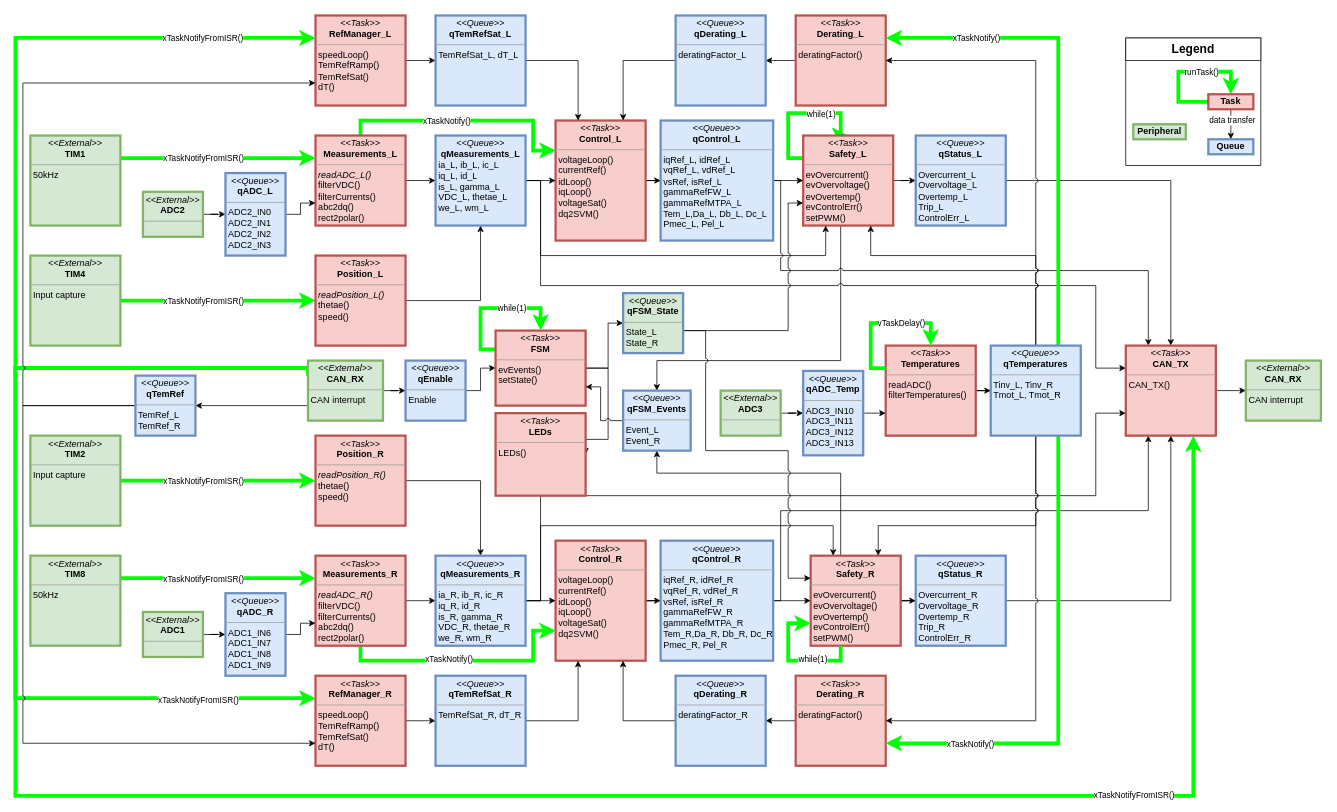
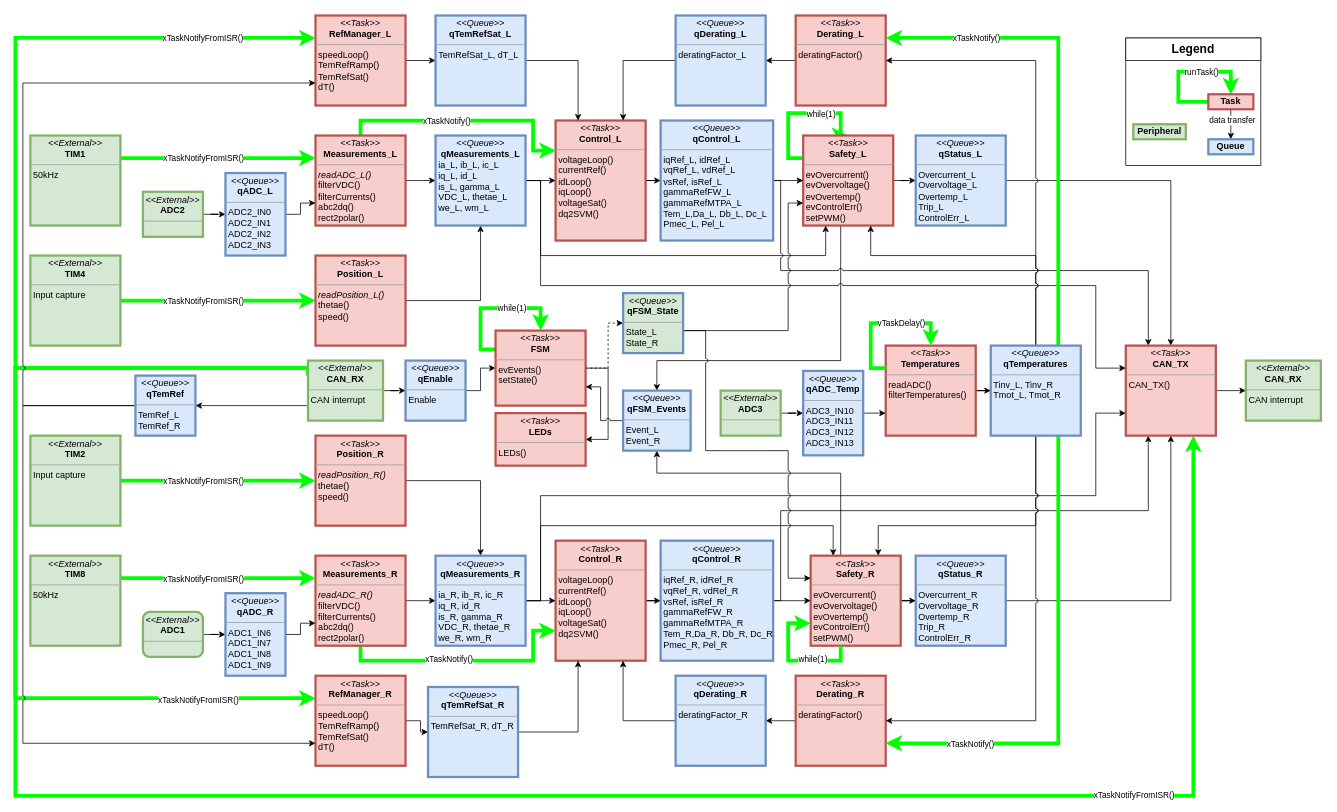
(608, 340) -> (608, 340)
(540, 454) -> (540, 439)
(173, 634) -> (173, 634)
(480, 720) -> (473, 732)
